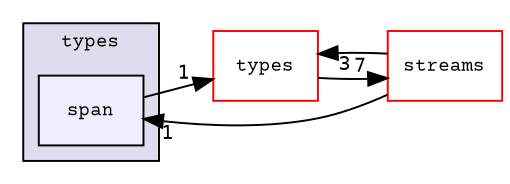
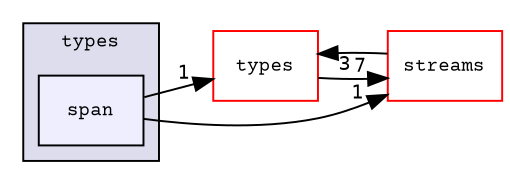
(277, 124) -> (258, 125)
